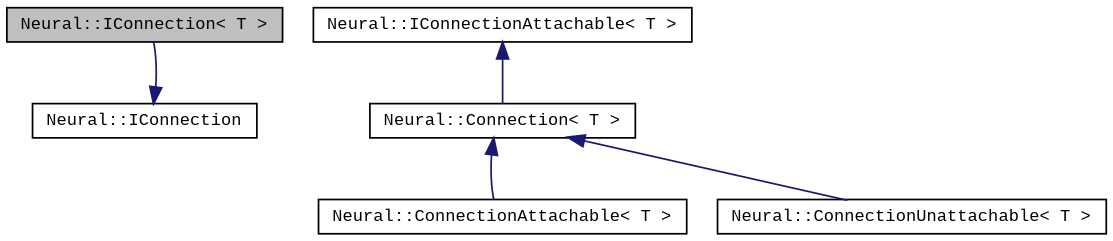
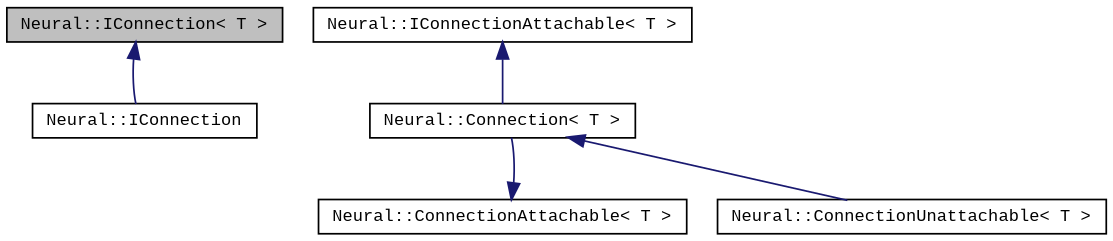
(156, 64) -> (133, 82)
(491, 177) -> (514, 160)
